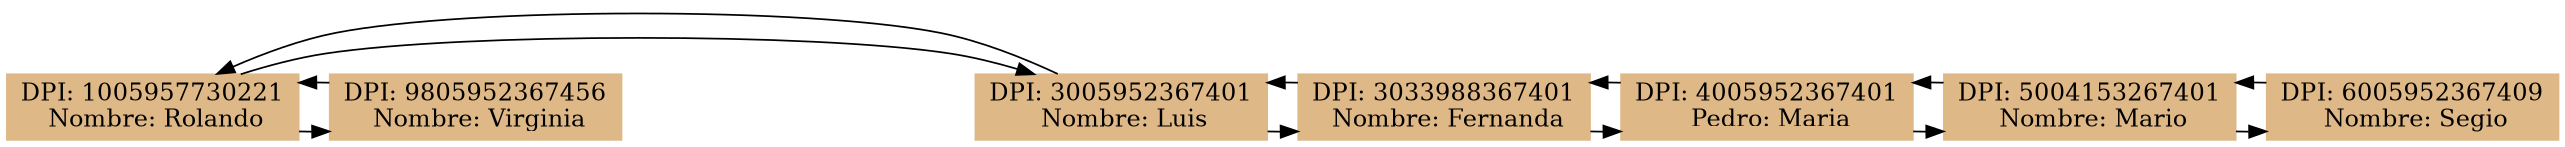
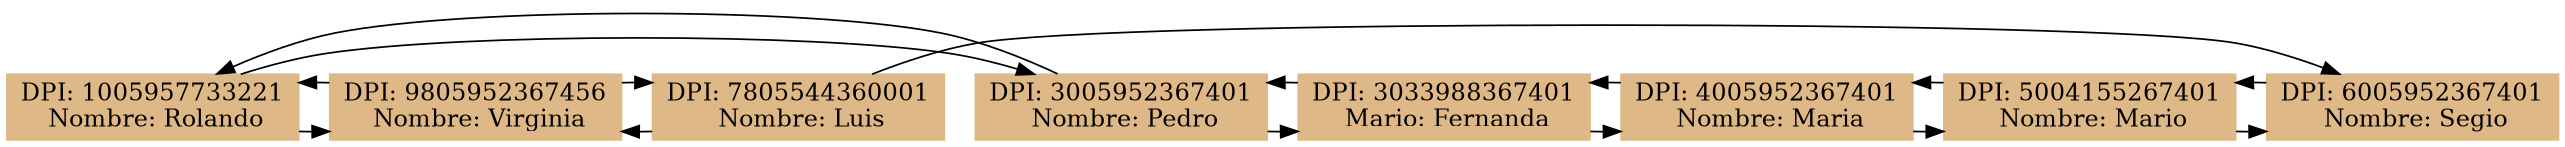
(153, 107) -> (153, 107)
none -> (798, 107)
(1121, 107) -> (1121, 107)
(1444, 107) -> (1444, 107)
(1767, 107) -> (1767, 107)
(2090, 107) -> (2090, 107)
(2413, 107) -> (2413, 107)
